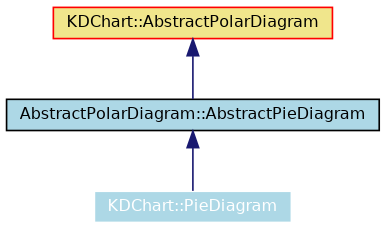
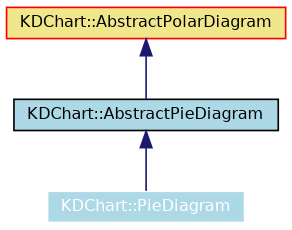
(193, 115) -> (146, 115)
